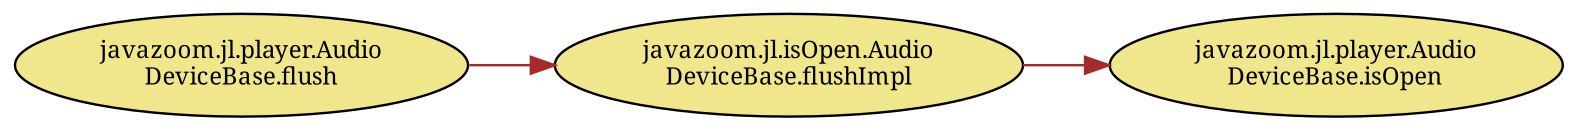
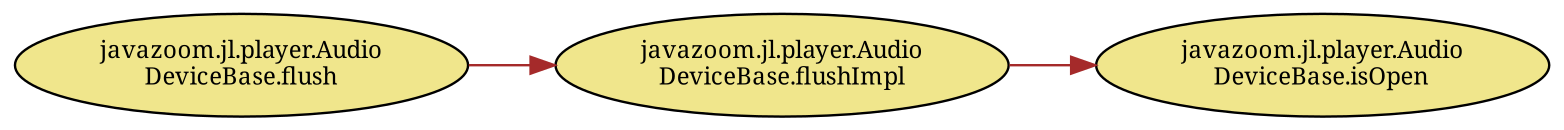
(789, 65) -> (782, 65)
